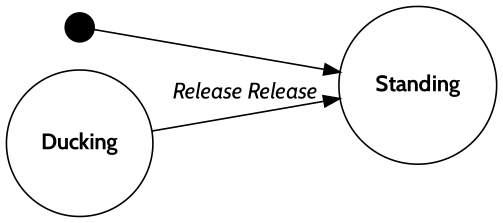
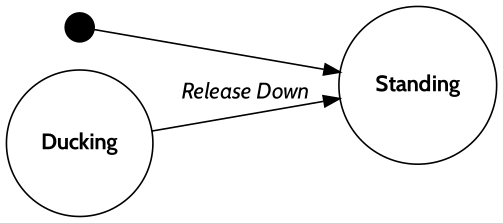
(246, 93) -> (246, 93)
